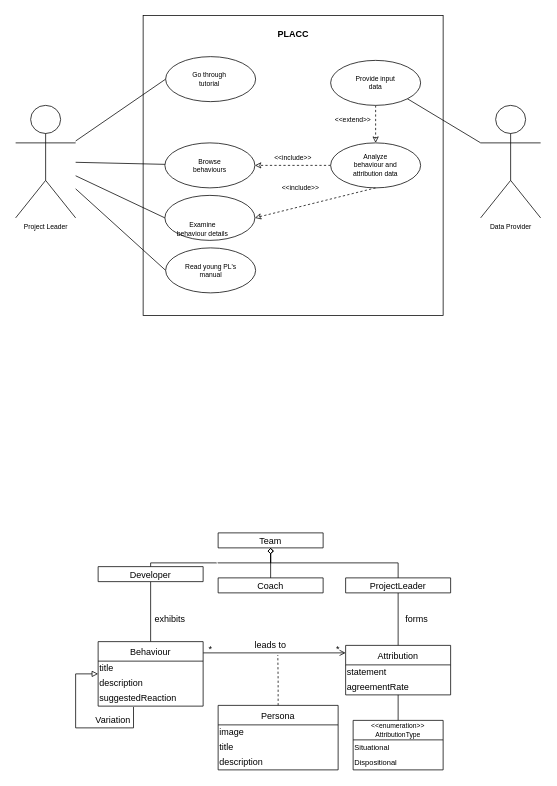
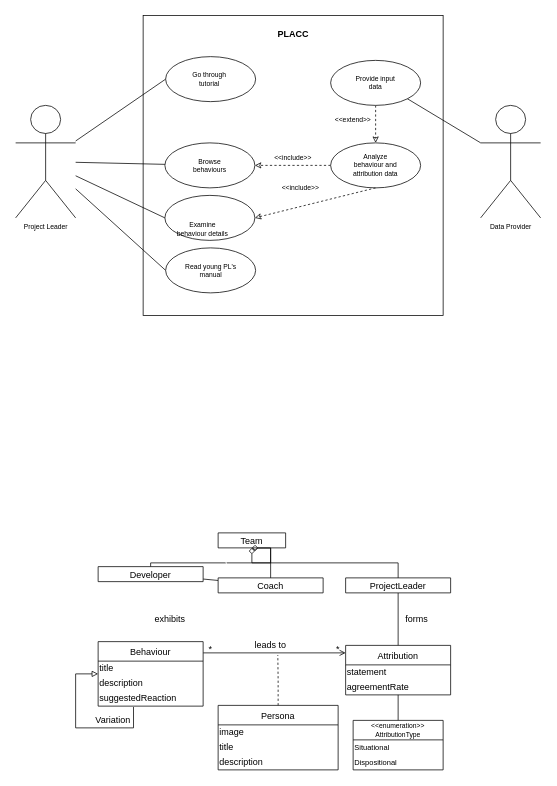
(270, 540) -> (252, 540)
(150, 612) -> (210, 580)
